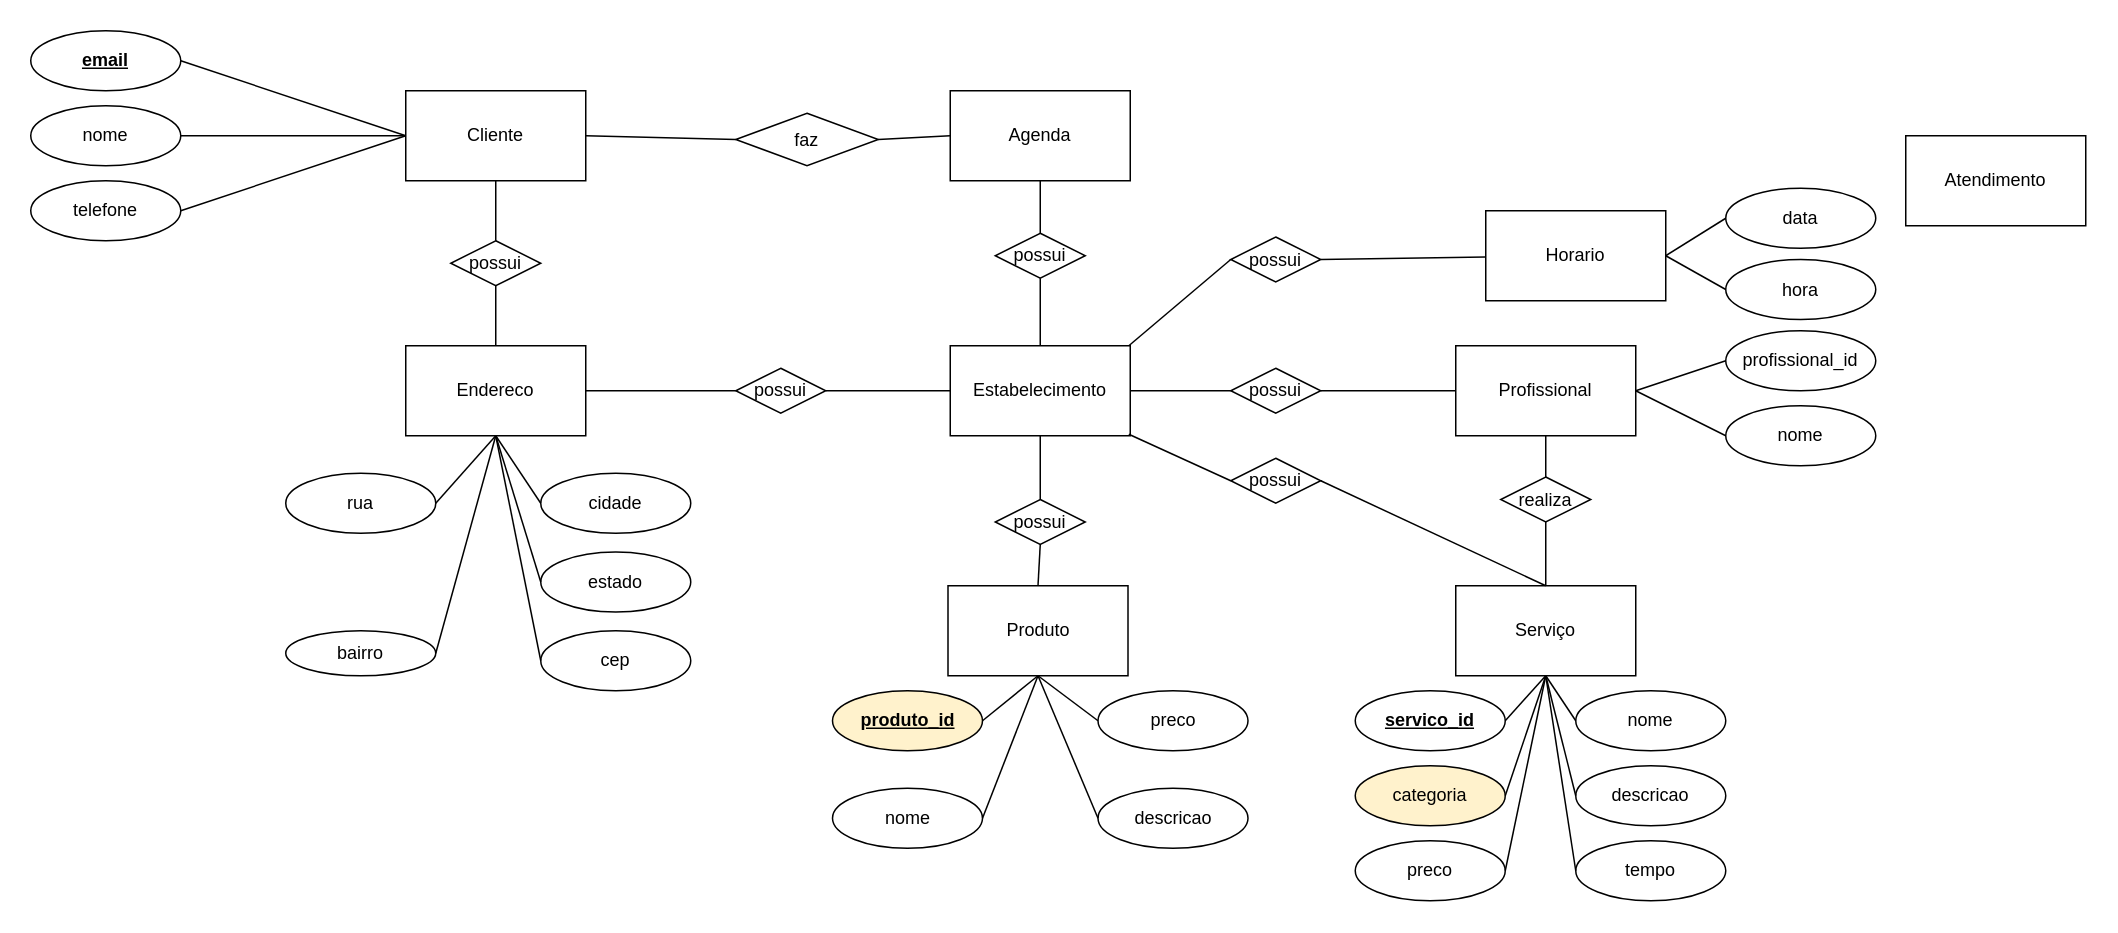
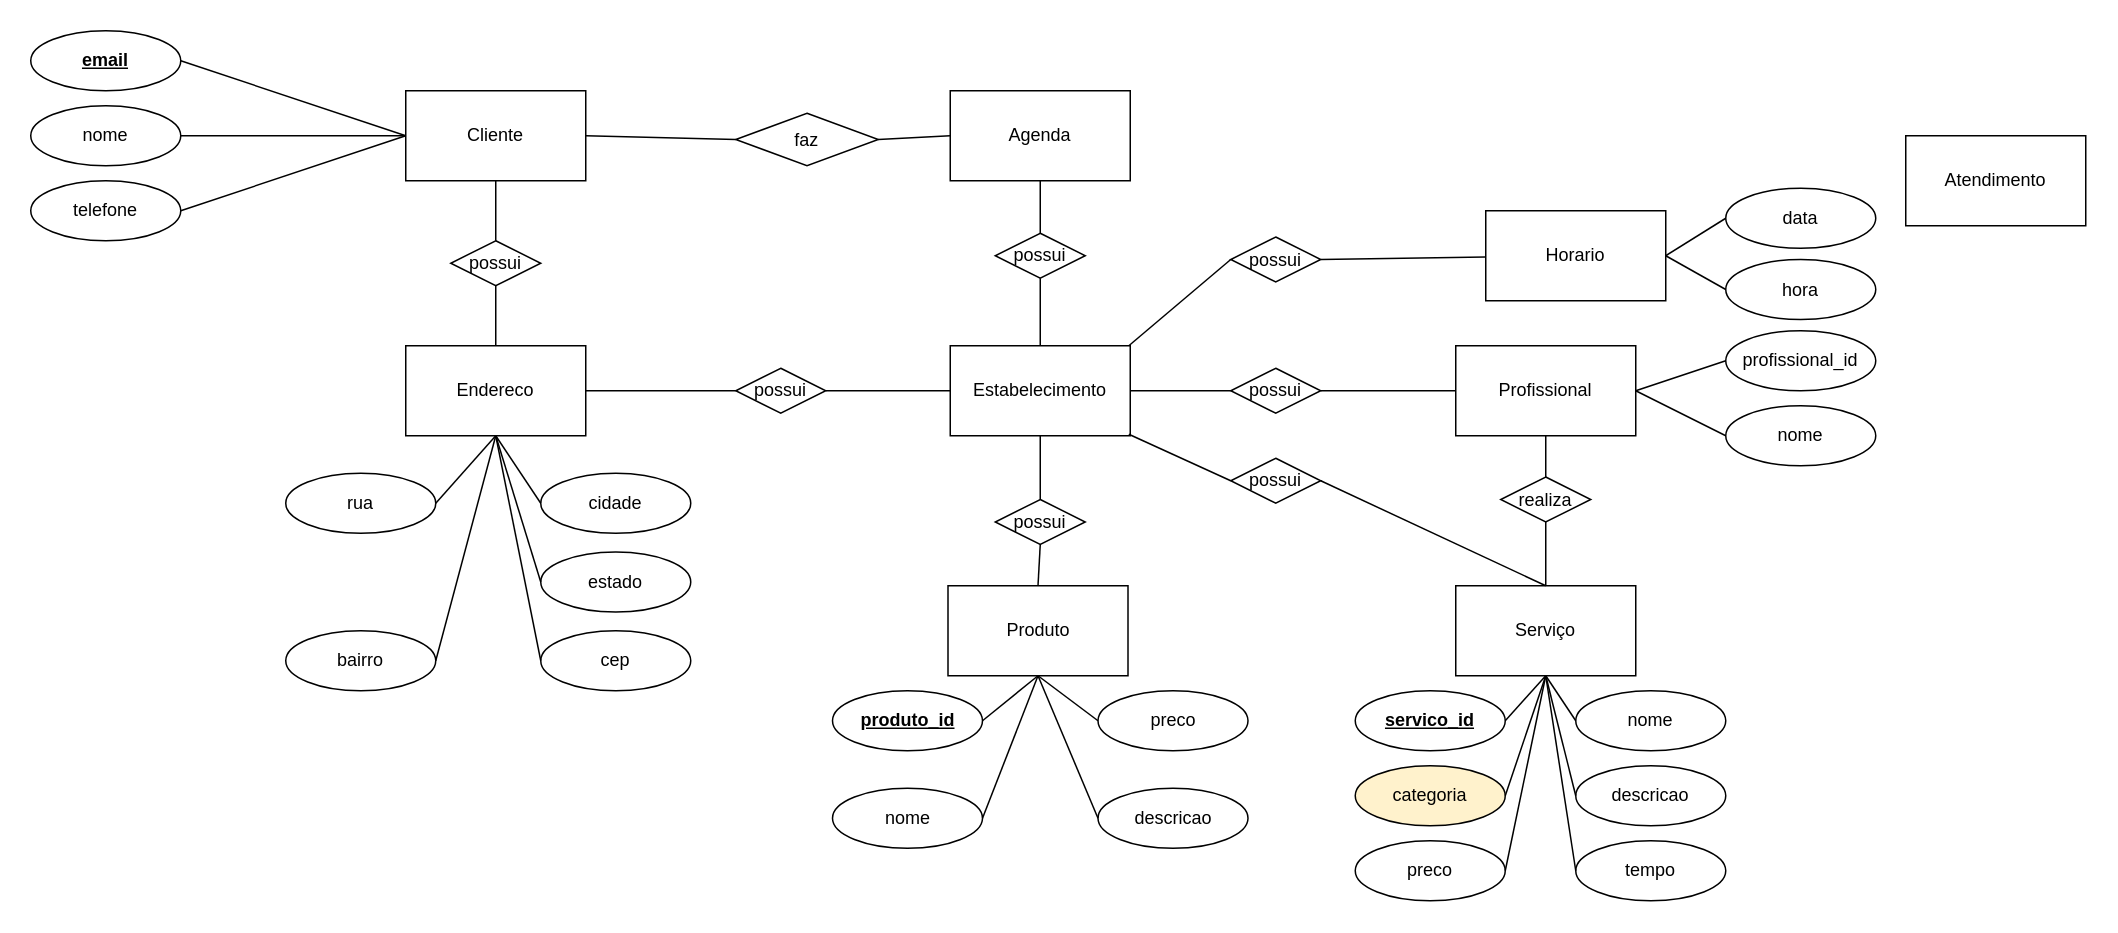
(361, 653) -> (361, 661)
(908, 721) -> (908, 721)
